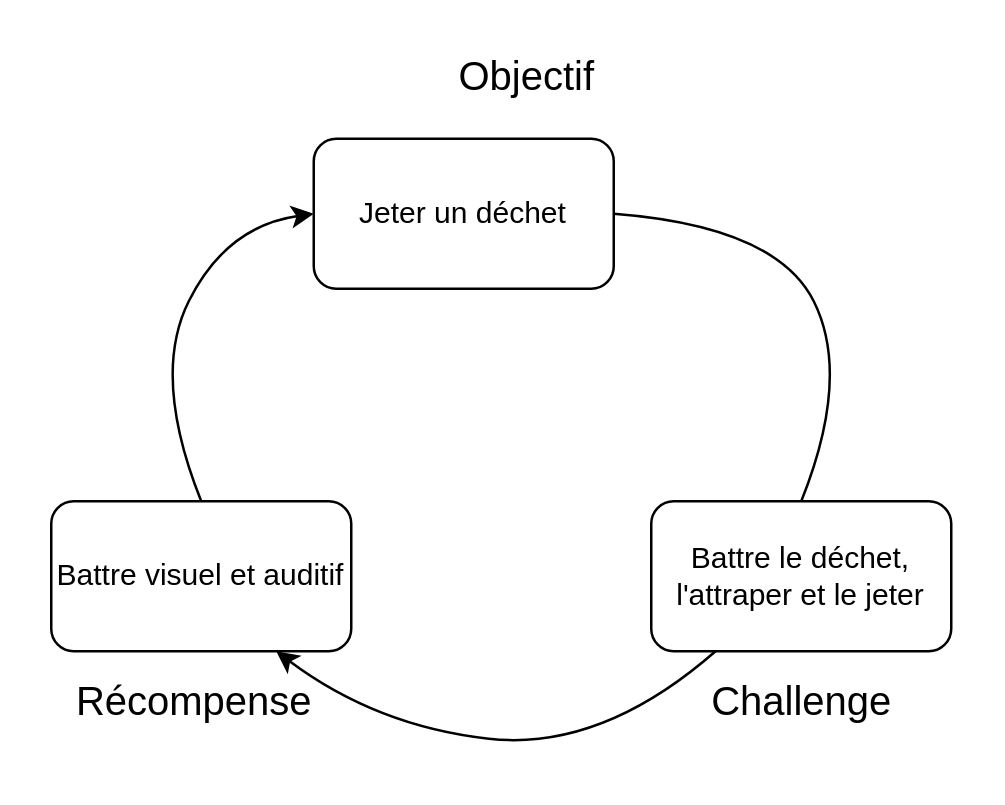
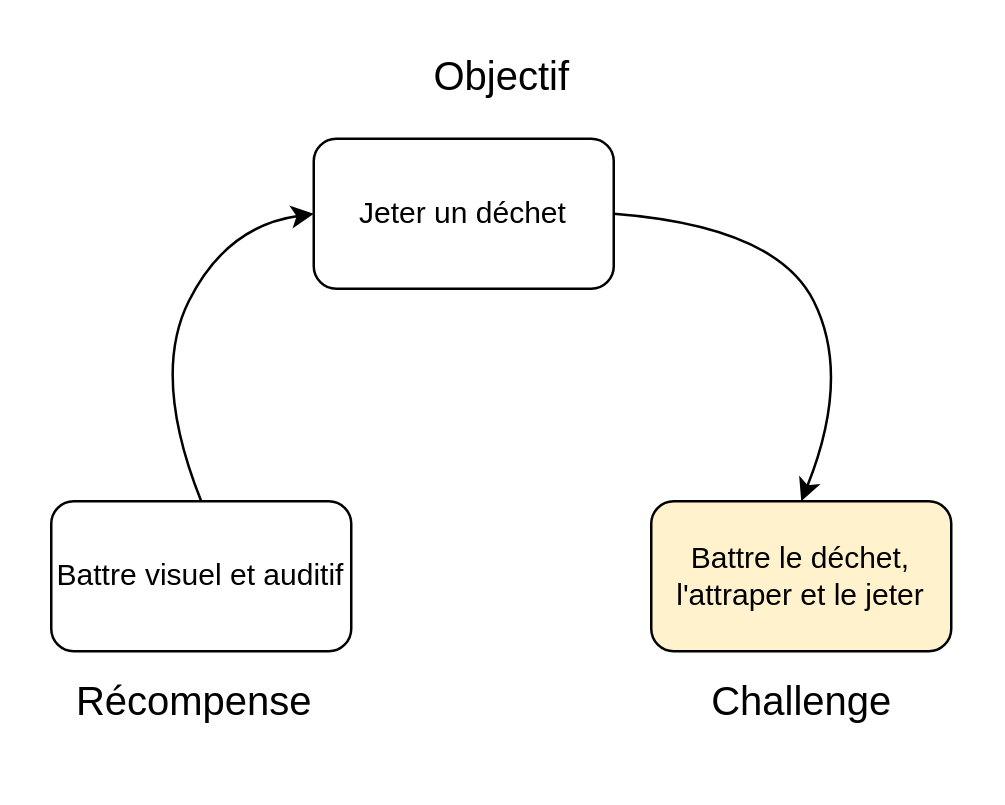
(526, 76) -> (501, 76)
(825, 419) -> (828, 411)
(801, 576) -> (801, 576)
(505, 740) -> none
